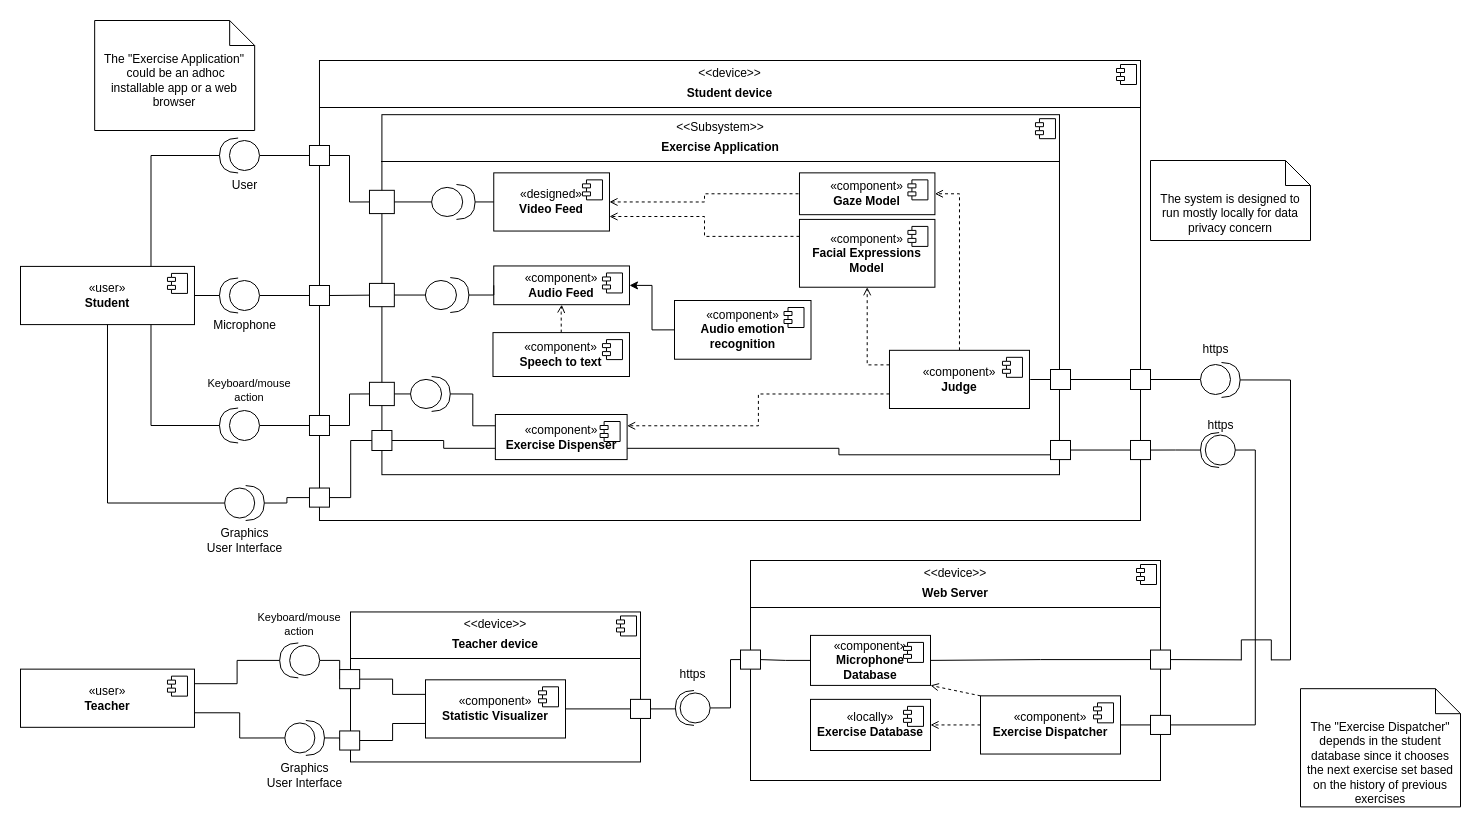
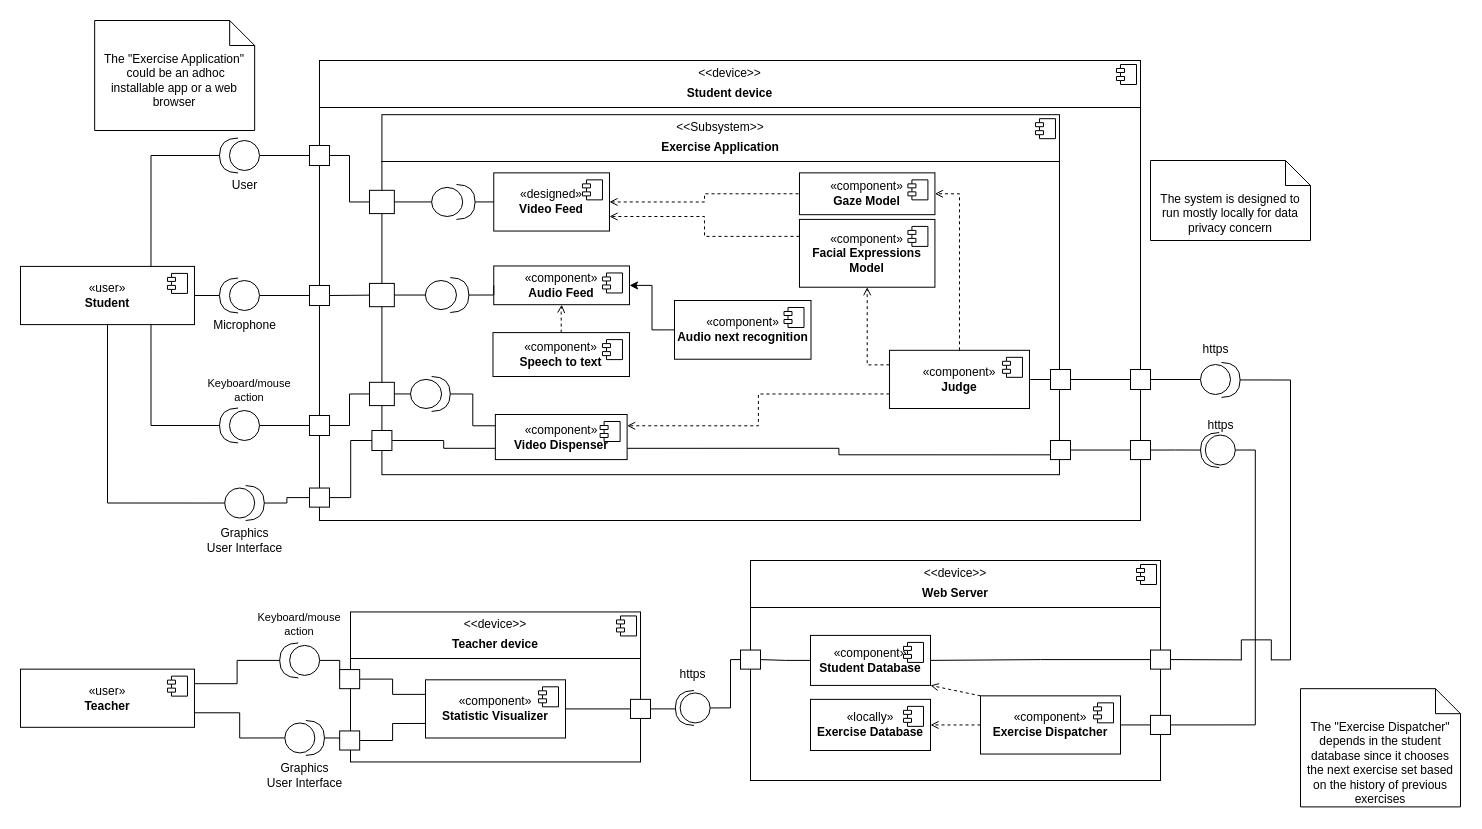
(743, 330) -> (743, 330)
(562, 438) -> (562, 438)
(871, 661) -> (871, 661)
